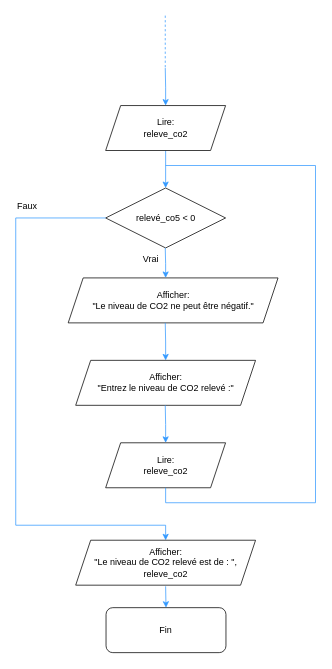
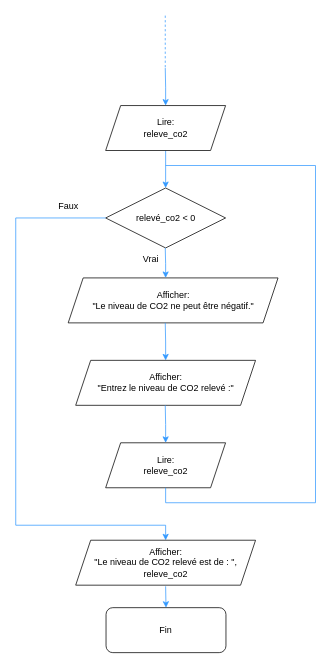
(27, 207) -> (69, 207)
(166, 218) -> (166, 218)
